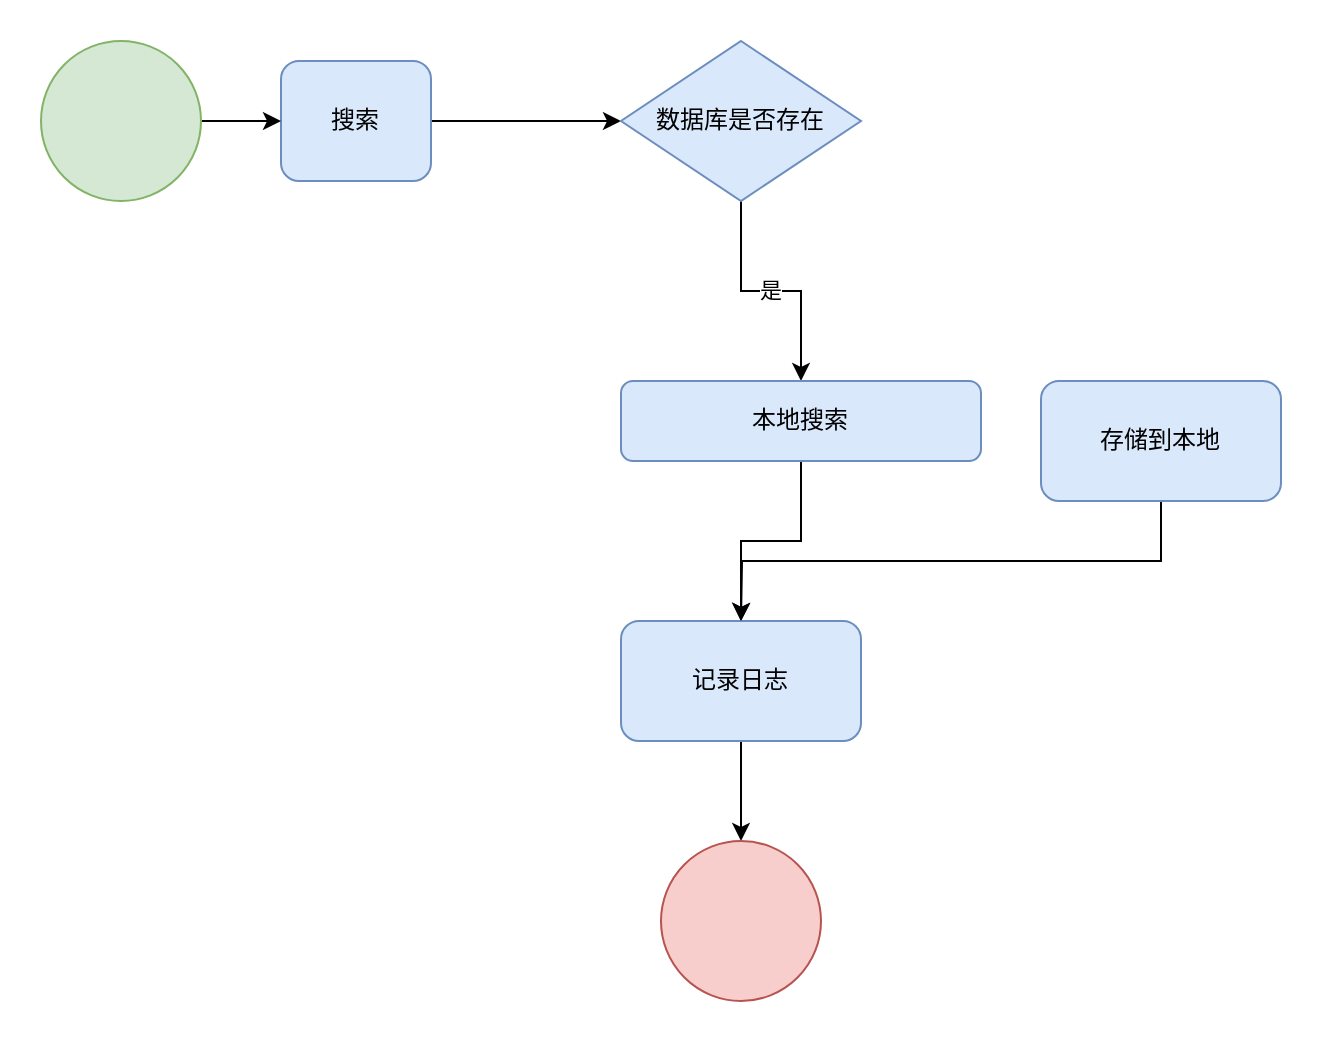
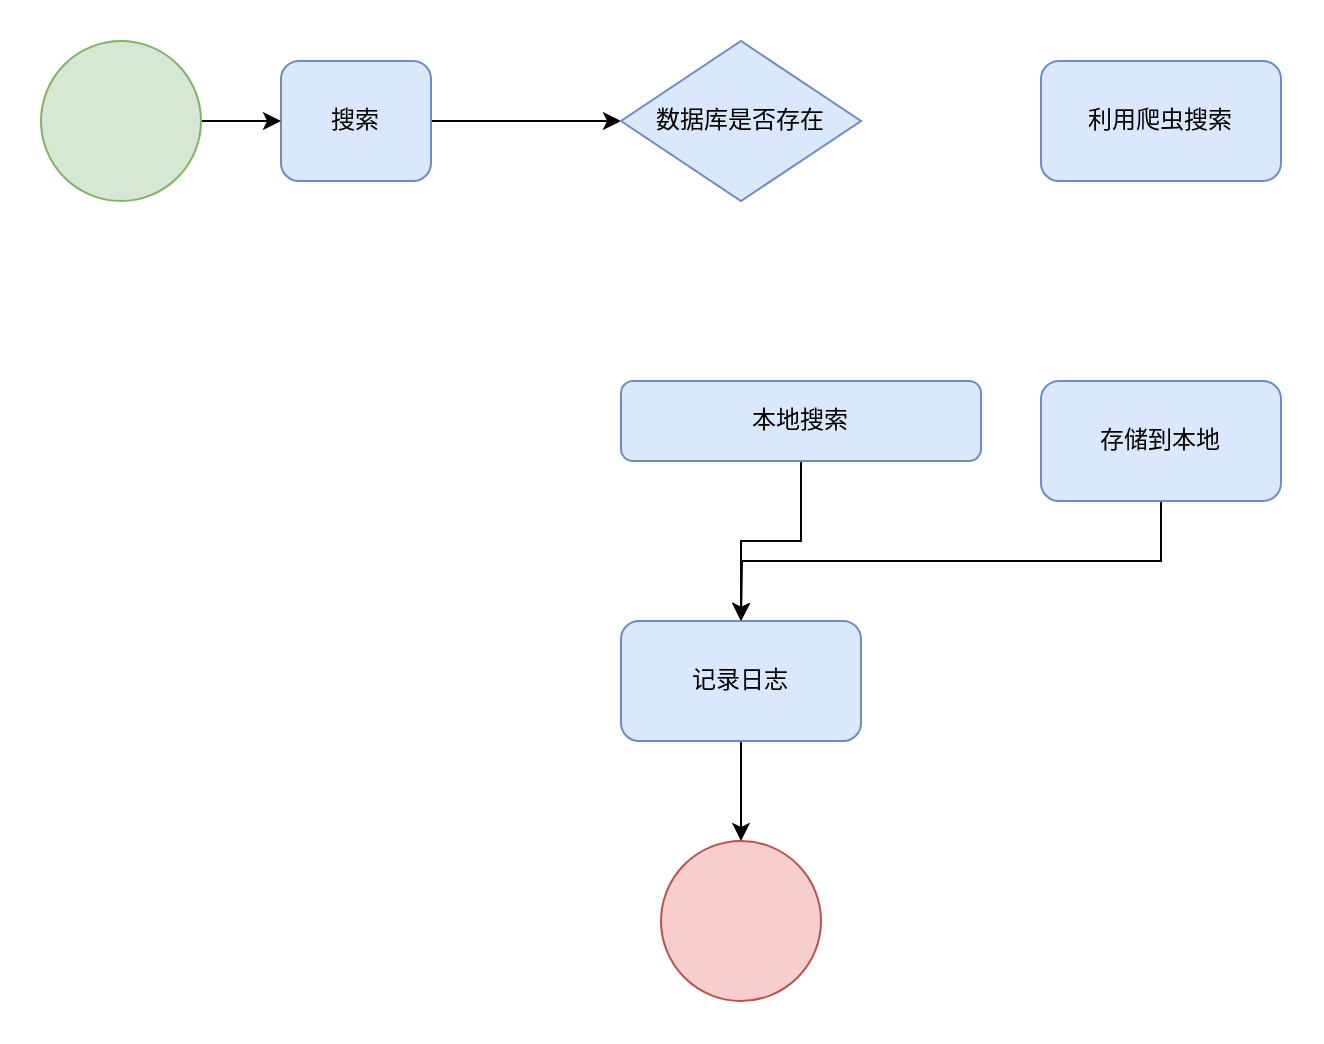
none -> (1161, 121)
(764, 291) -> none
